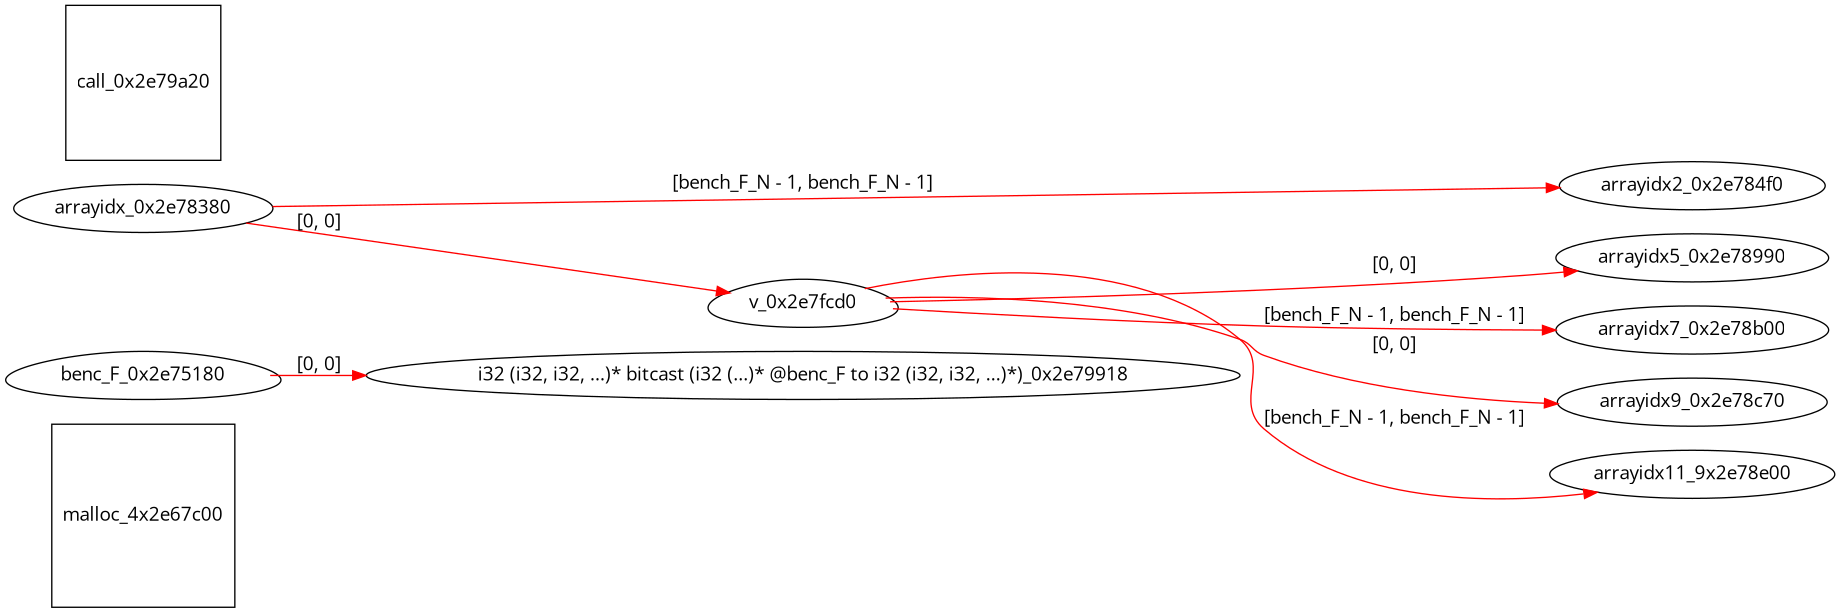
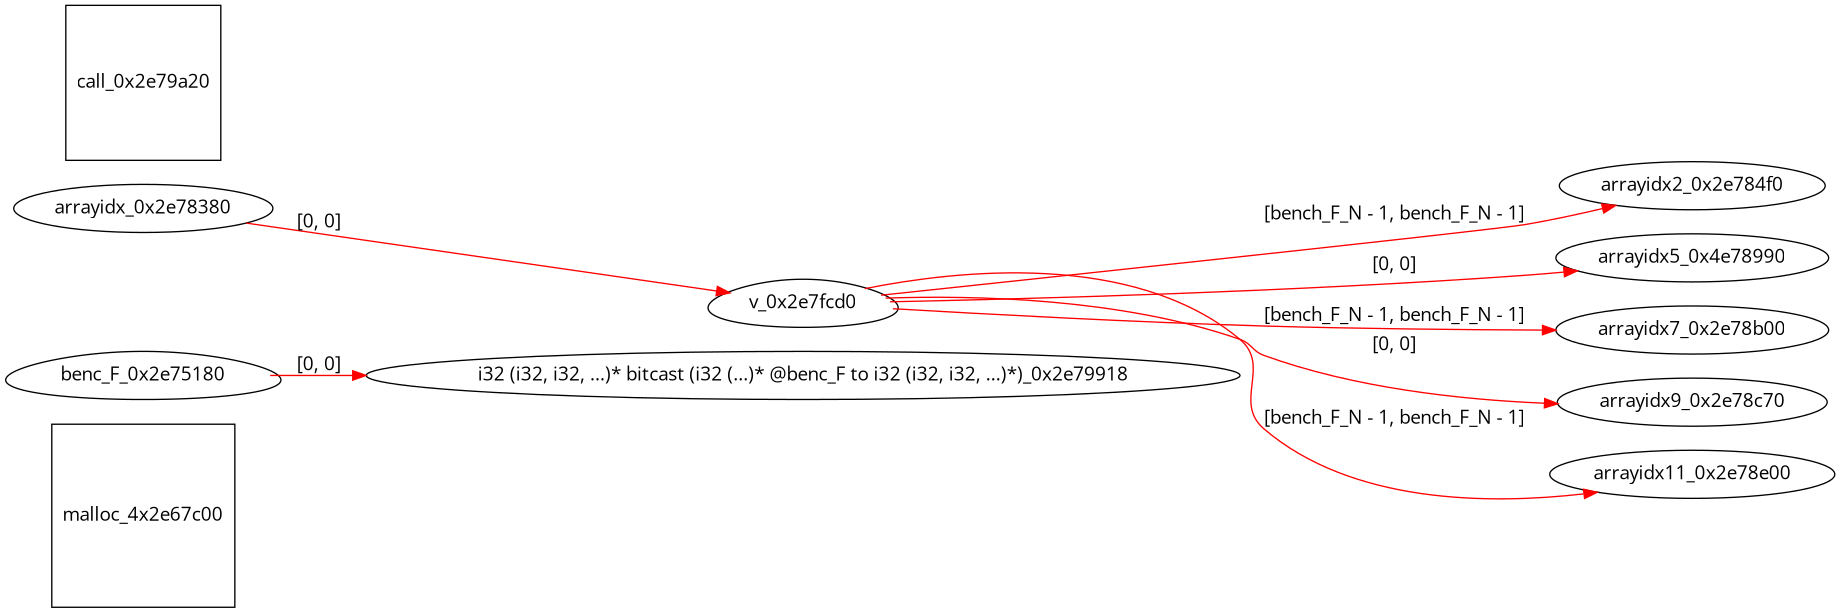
(909, 197) -> (1243, 256)
(1692, 258) -> (1692, 258)
(1692, 474) -> (1692, 474)
